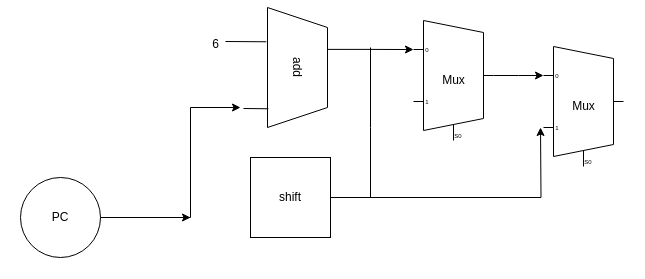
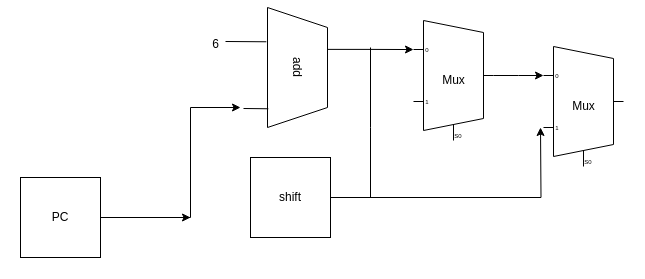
(61, 218) -> (61, 218)
